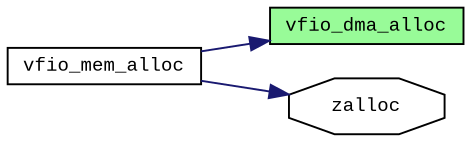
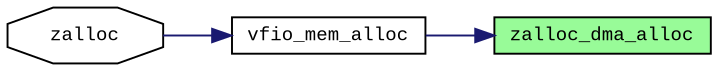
(367, 26) -> (603, 36)
(235, 86) -> (187, 36)
